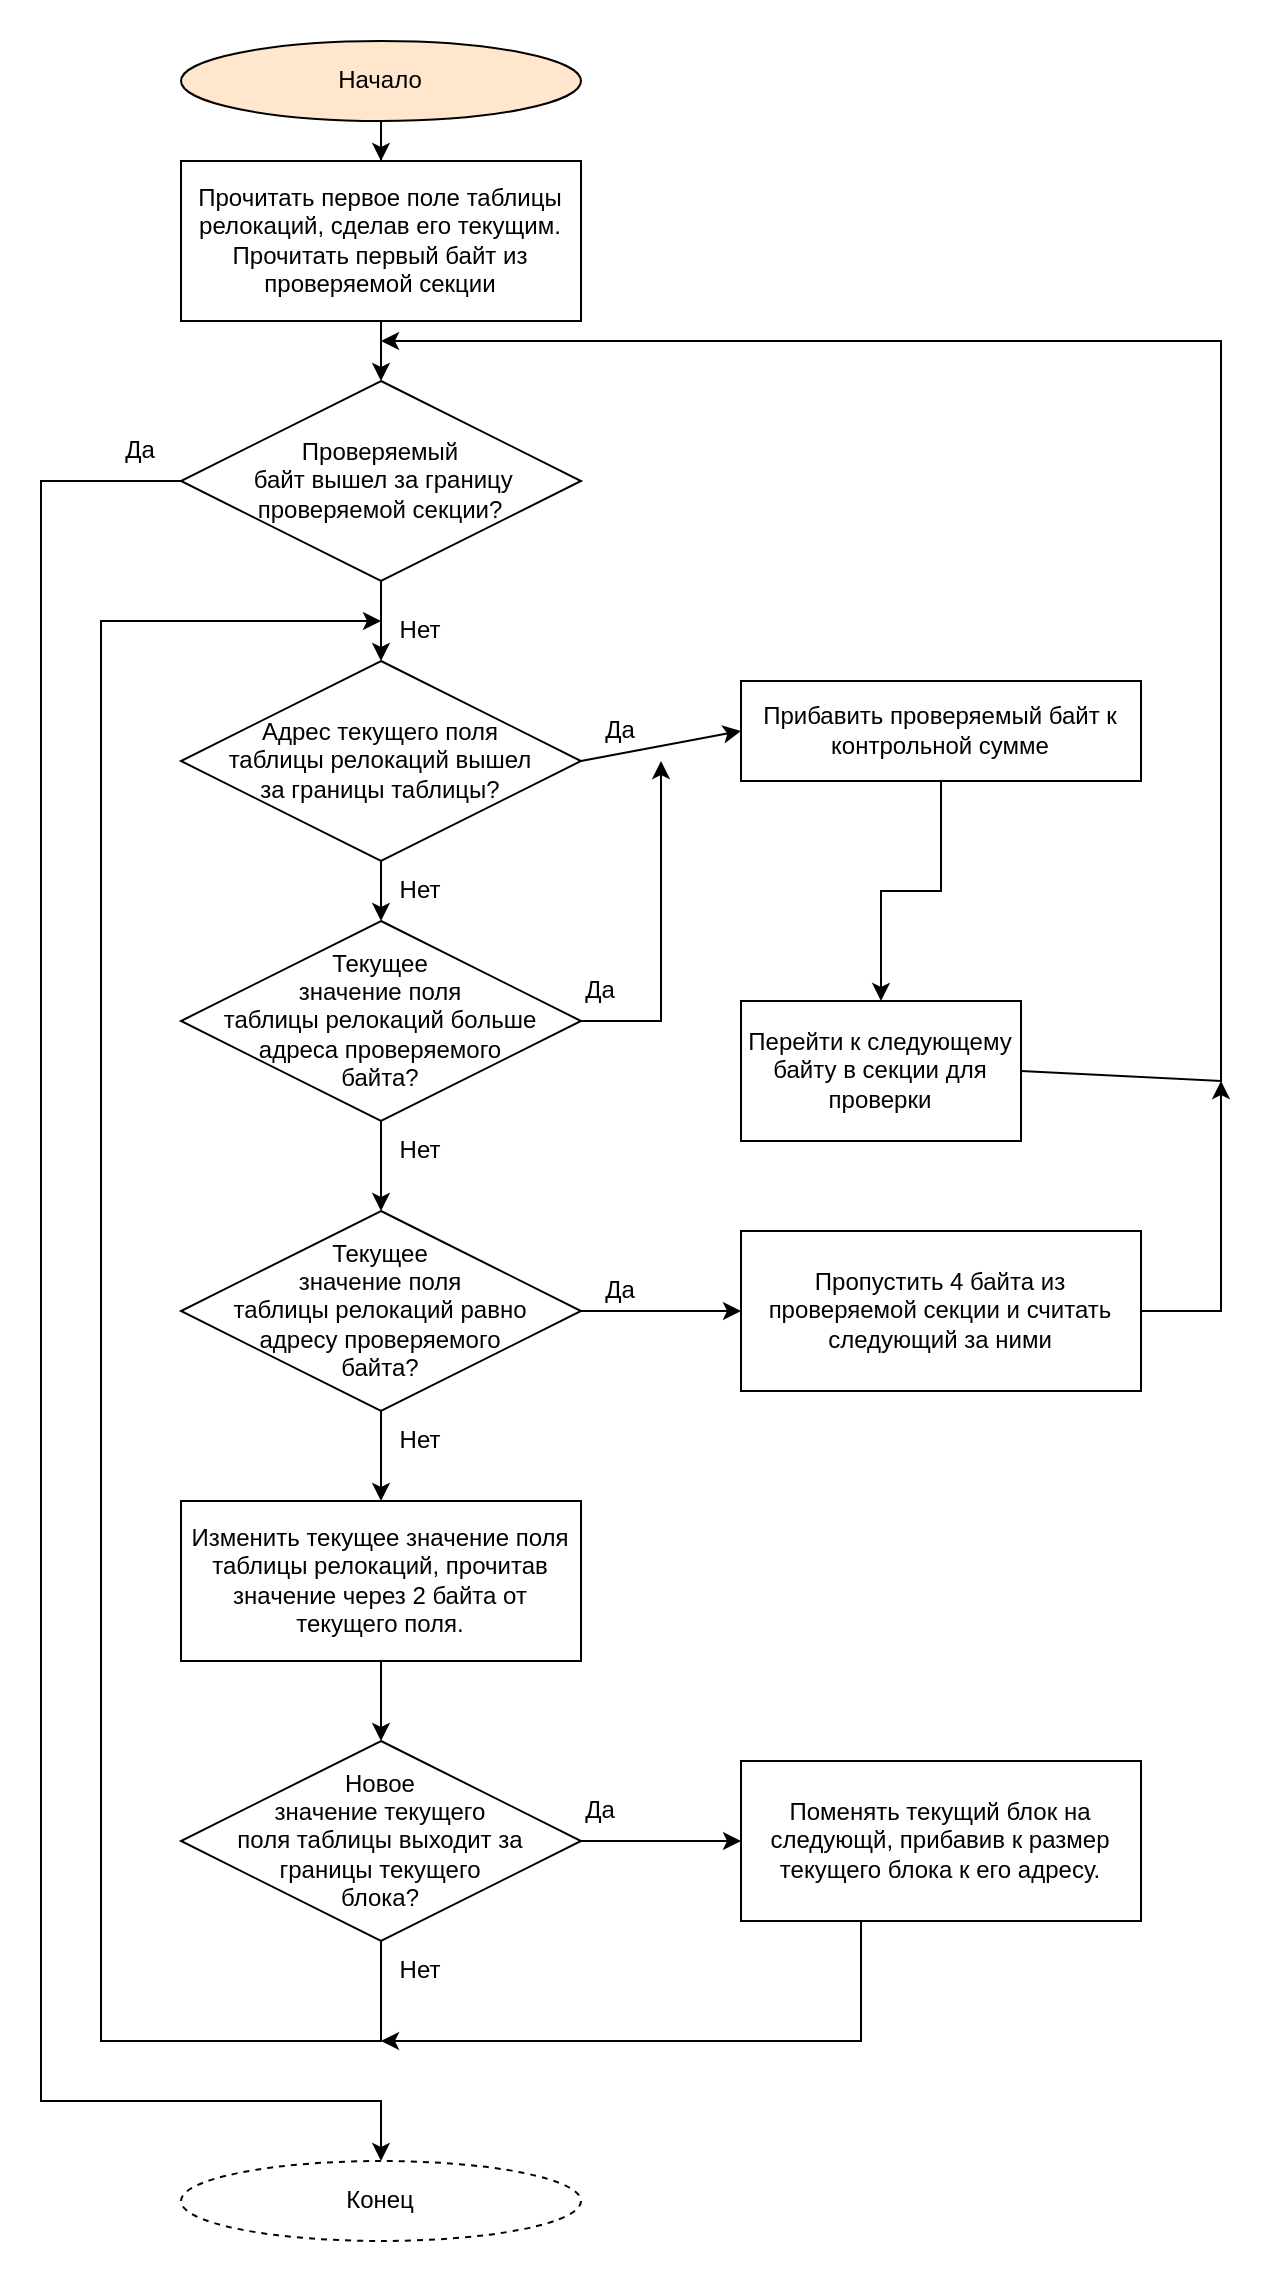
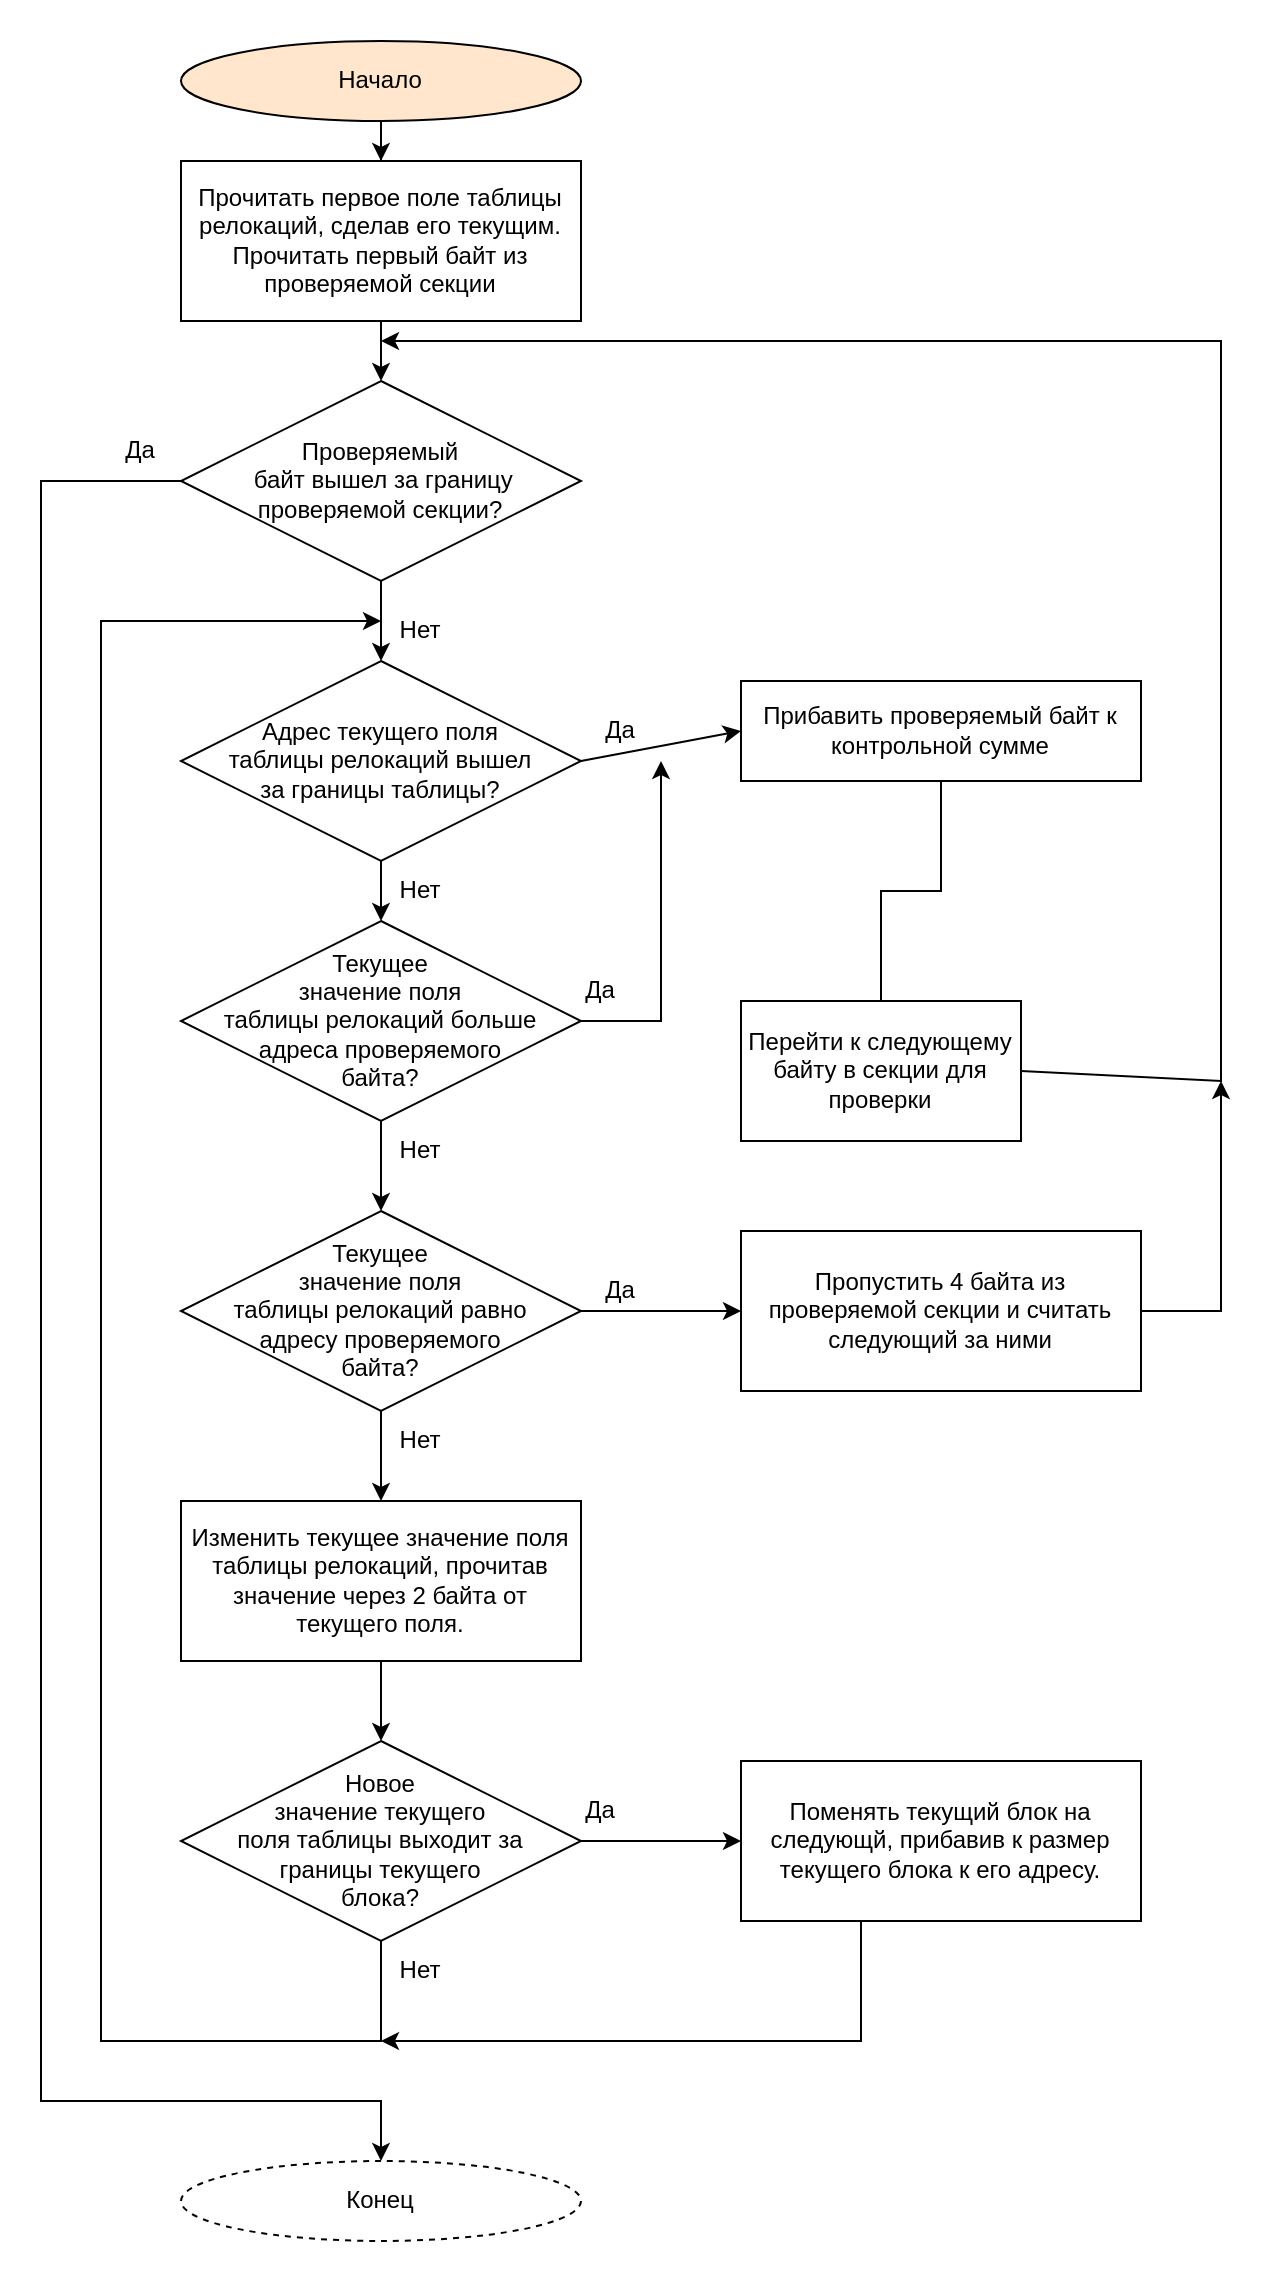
(881, 986) -> (881, 991)
